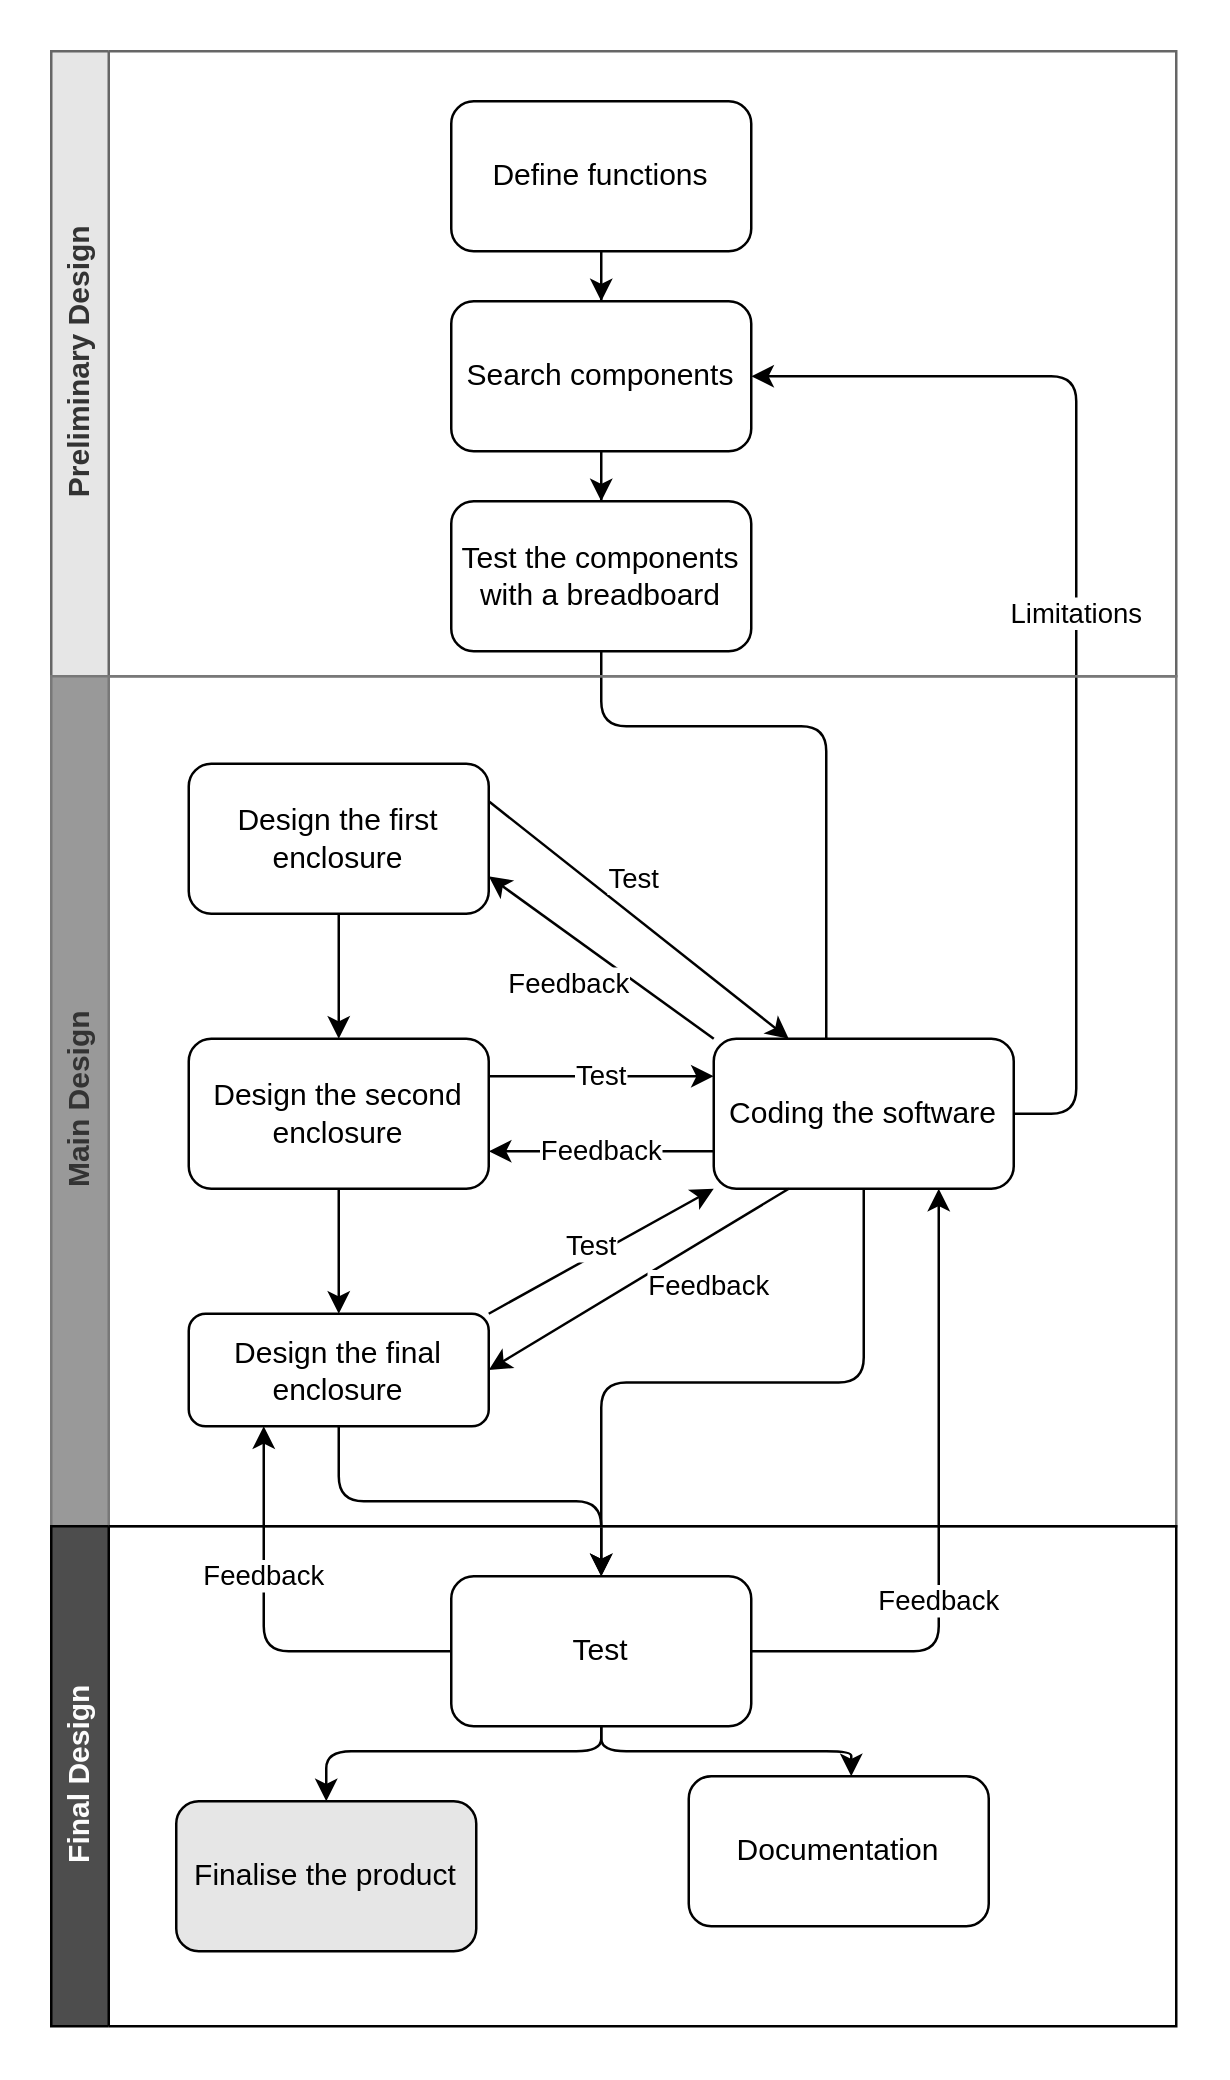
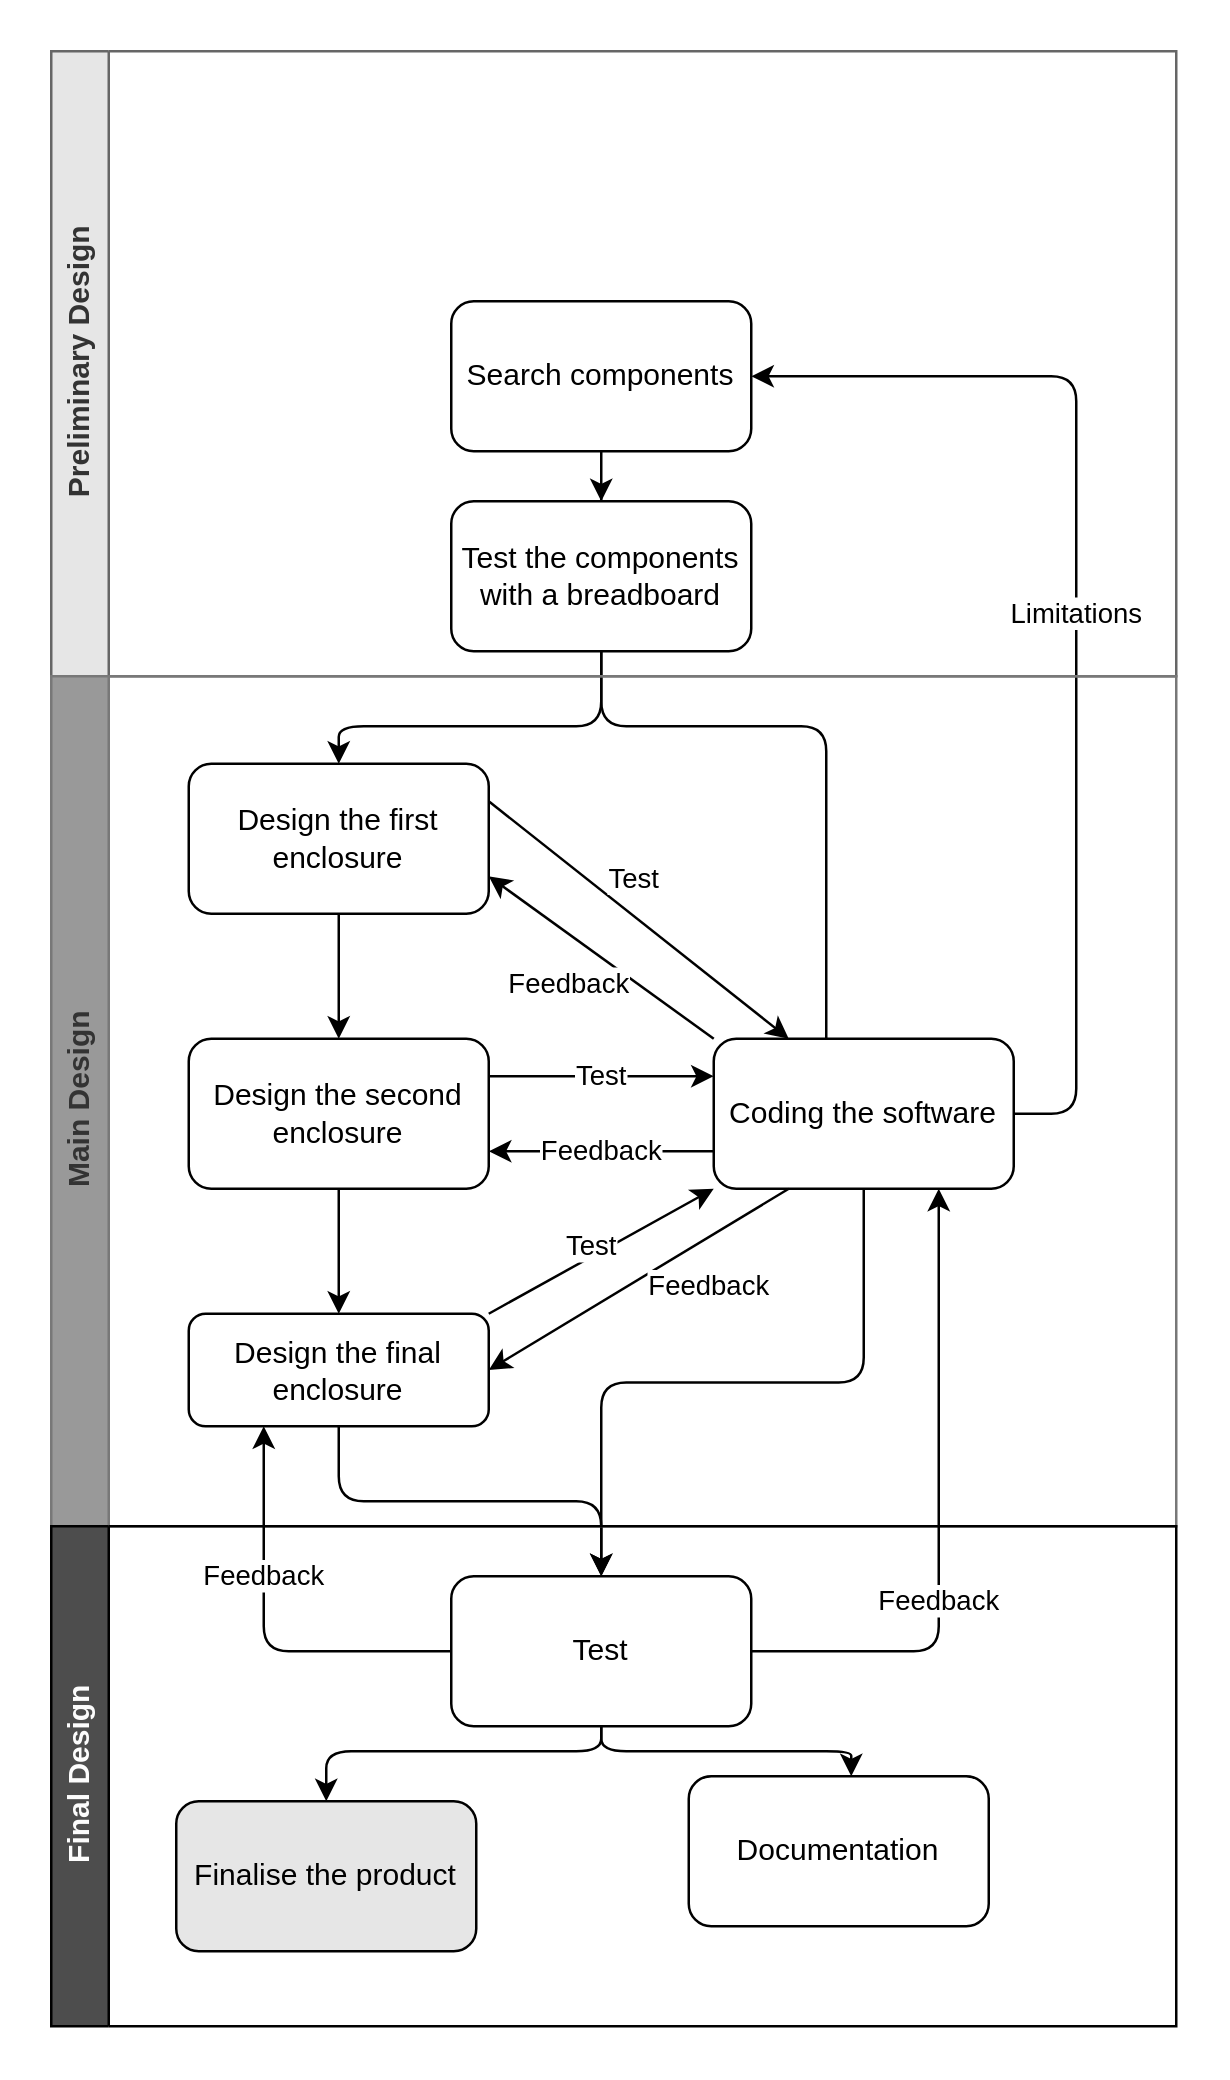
(601, 176) -> none
(601, 284) -> none
none -> (465, 726)
